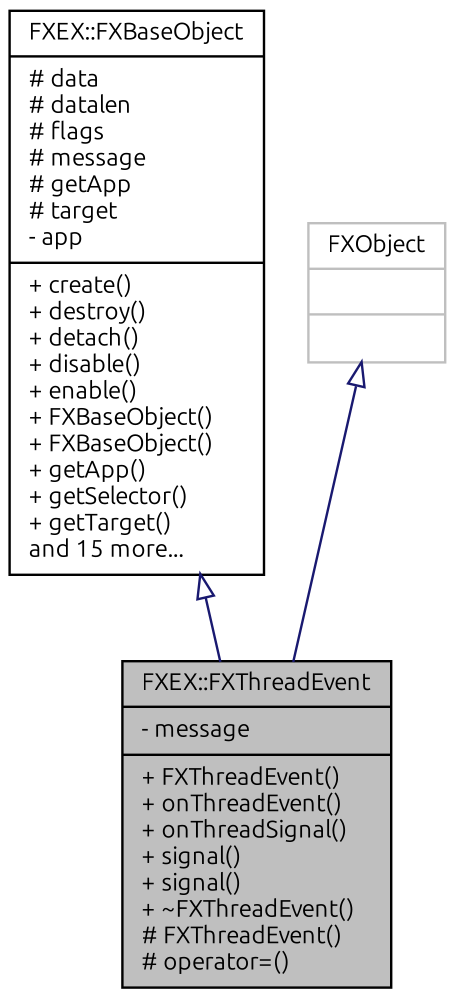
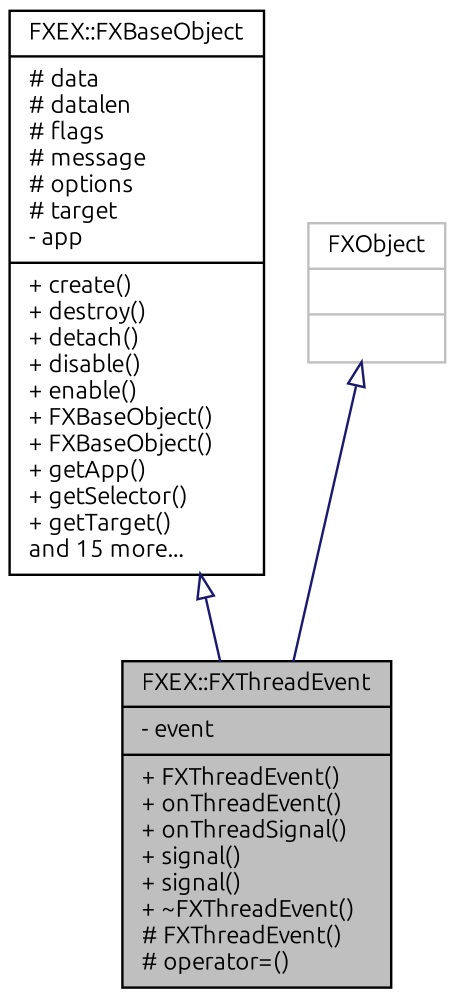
(80, 185) -> (82, 185)
(197, 730) -> (179, 730)
